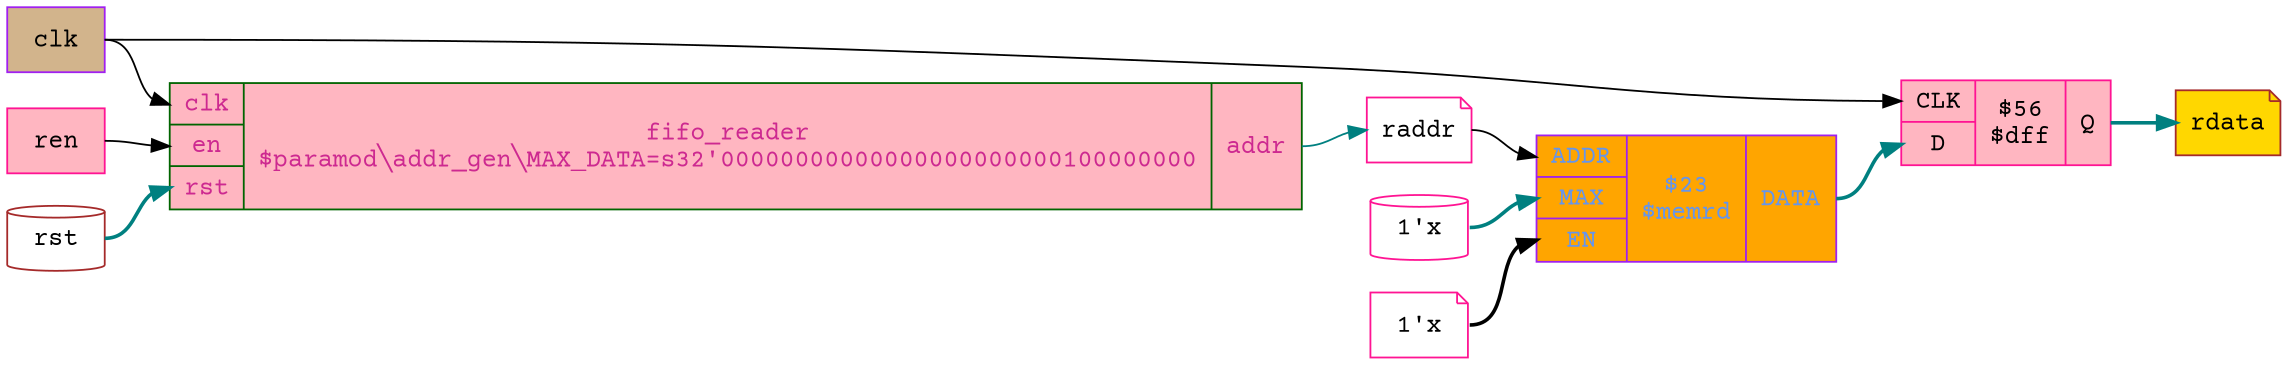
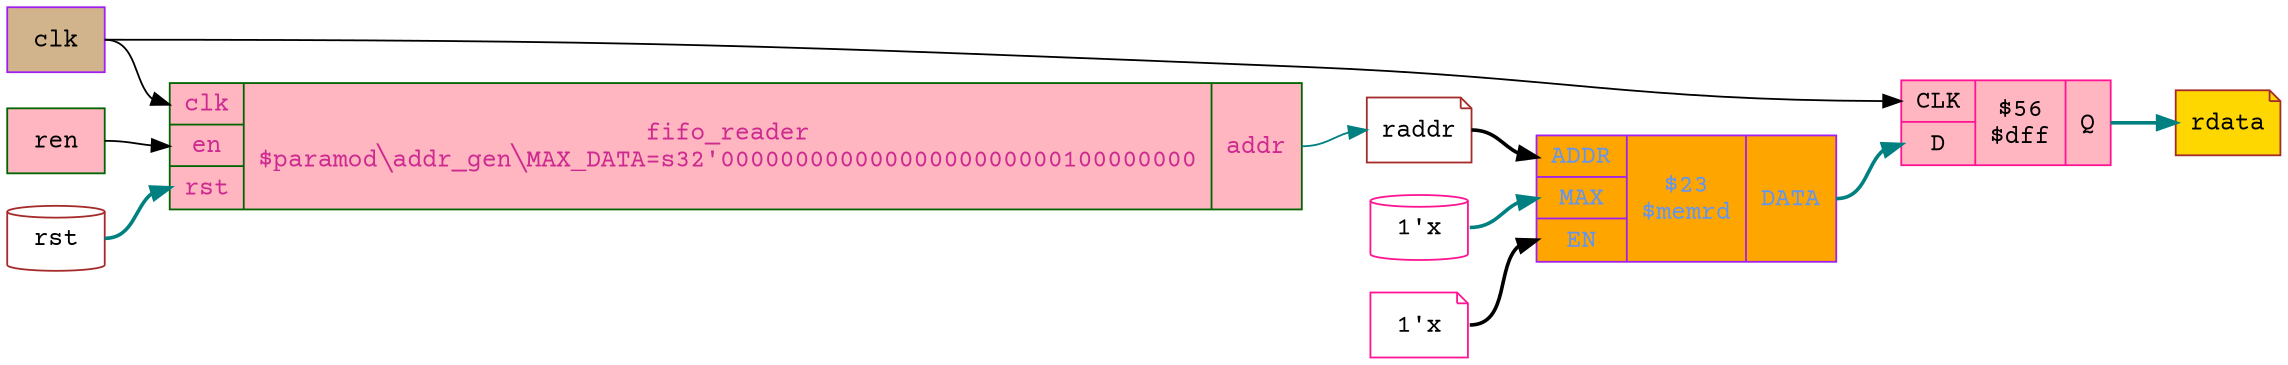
(1419, 130) -> (1419, 130)
(1497, 138) -> (1497, 138)
(56, 141) -> (56, 141)
